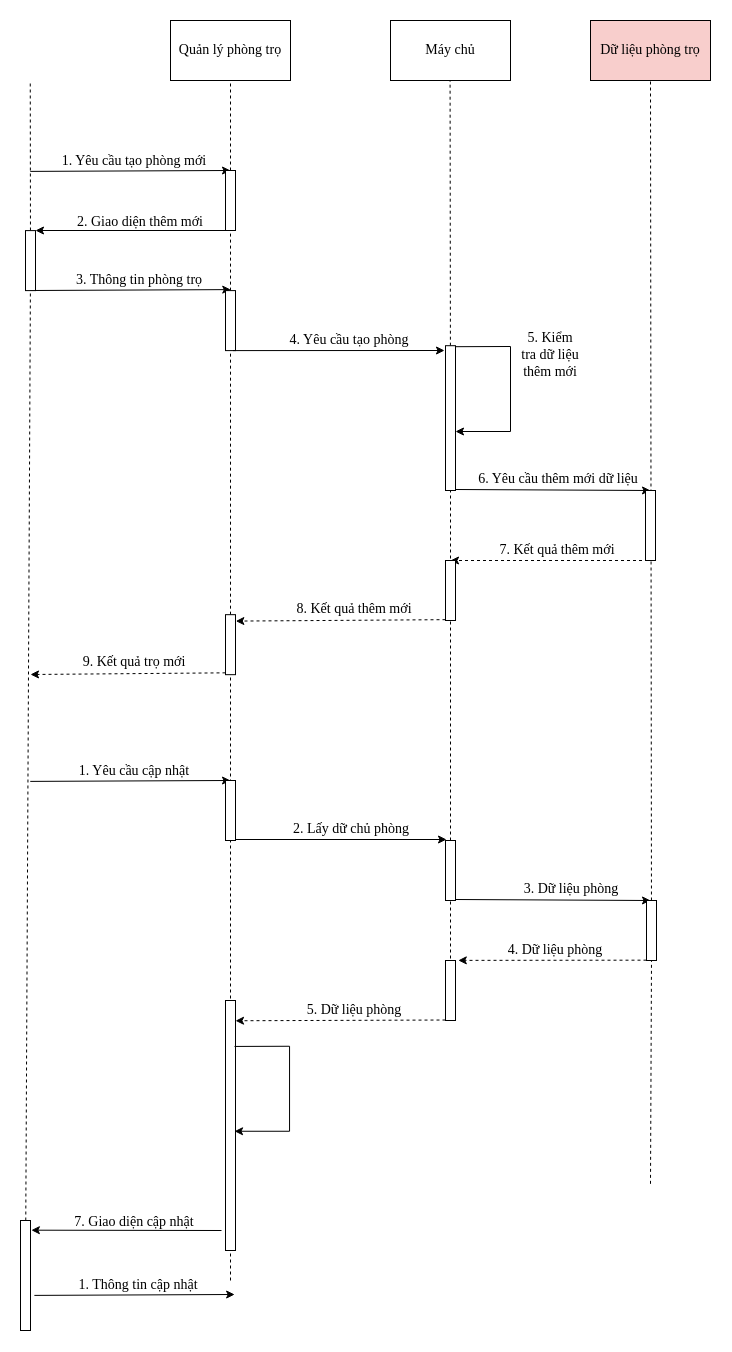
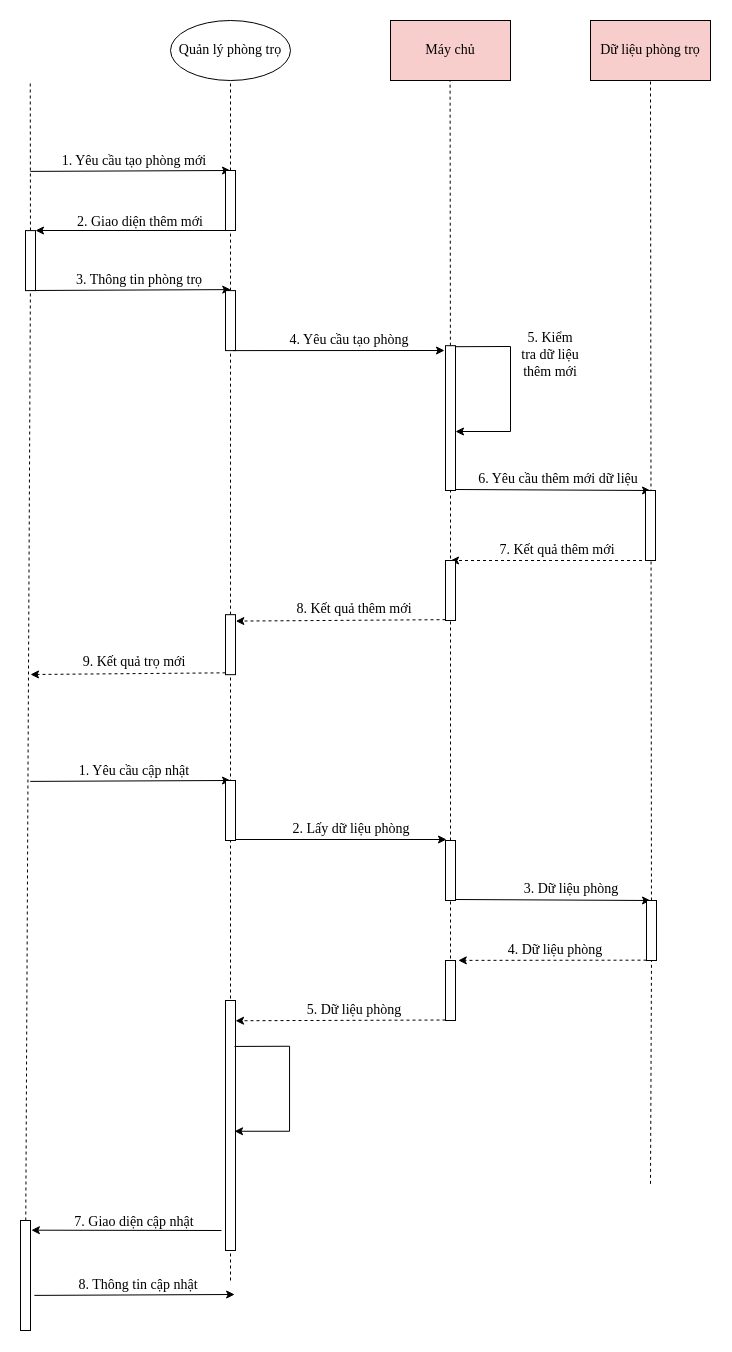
(231, 51) -> (231, 51)
(451, 51) -> (451, 51)
(352, 830) -> (352, 830)
(139, 1286) -> (139, 1286)
